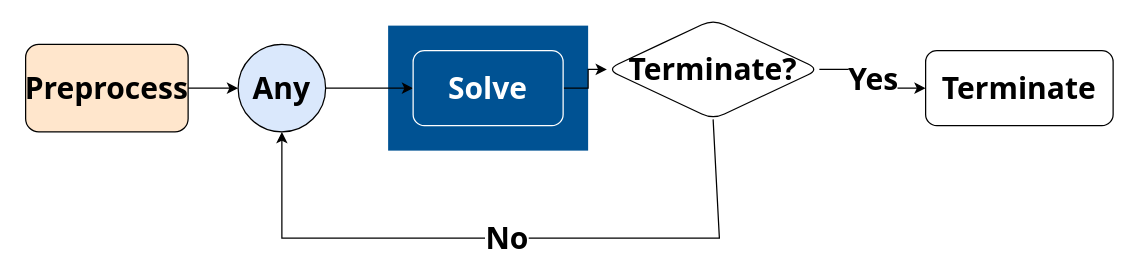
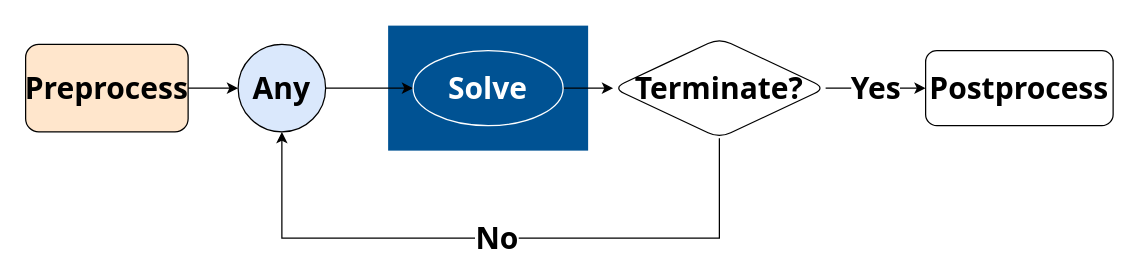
(713, 69) -> (719, 88)
(488, 88) -> (488, 88)
(1019, 88) -> (1019, 88)
